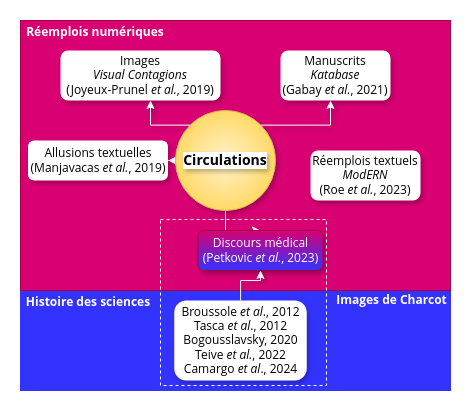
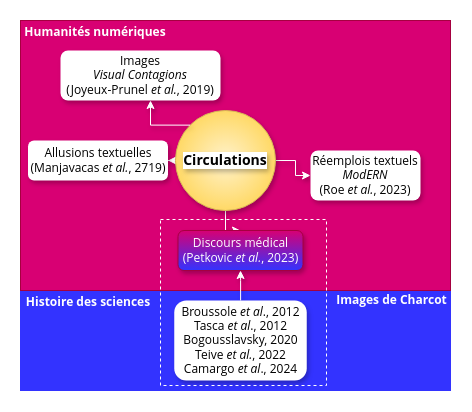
(96, 33) -> (96, 33)
(336, 76) -> none
(304, 125) -> none
(99, 161) -> (99, 161)
none -> (296, 162)
(261, 251) -> (241, 251)
